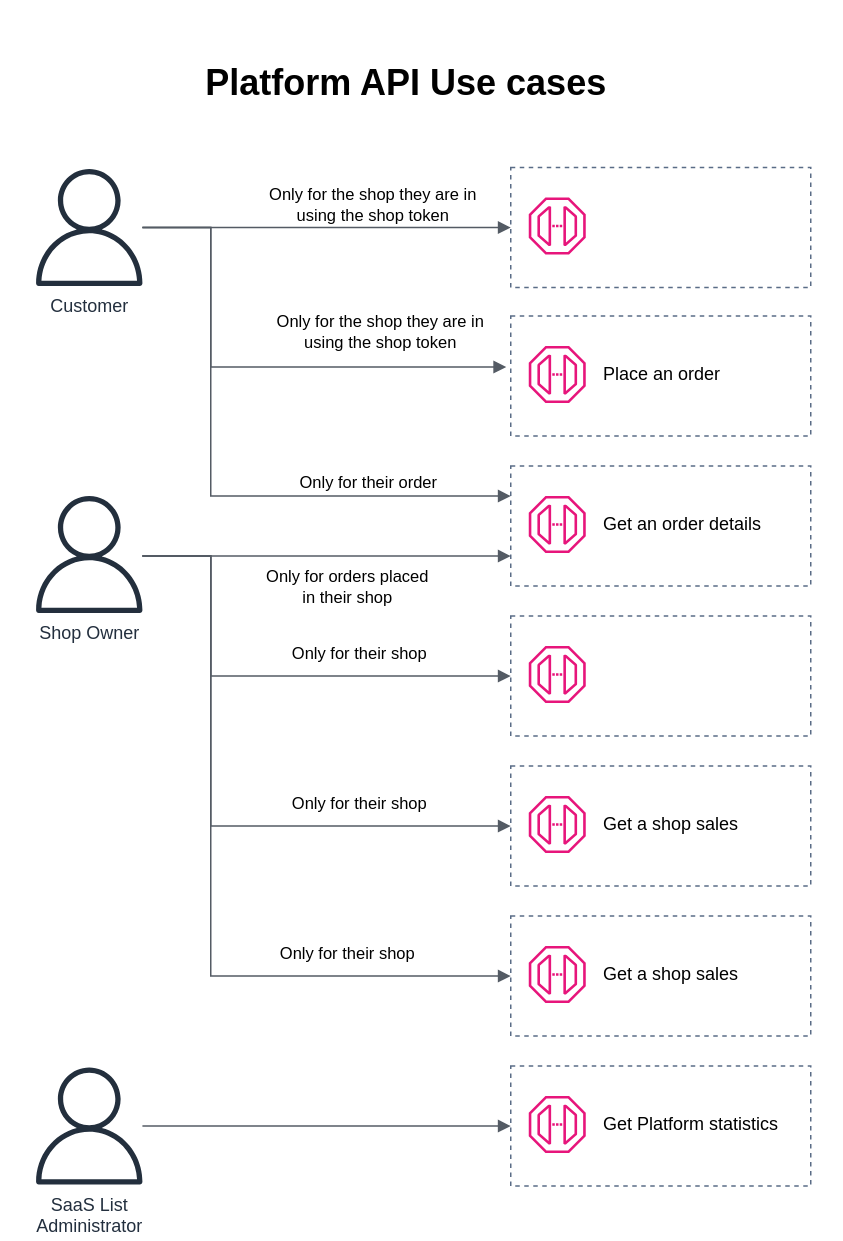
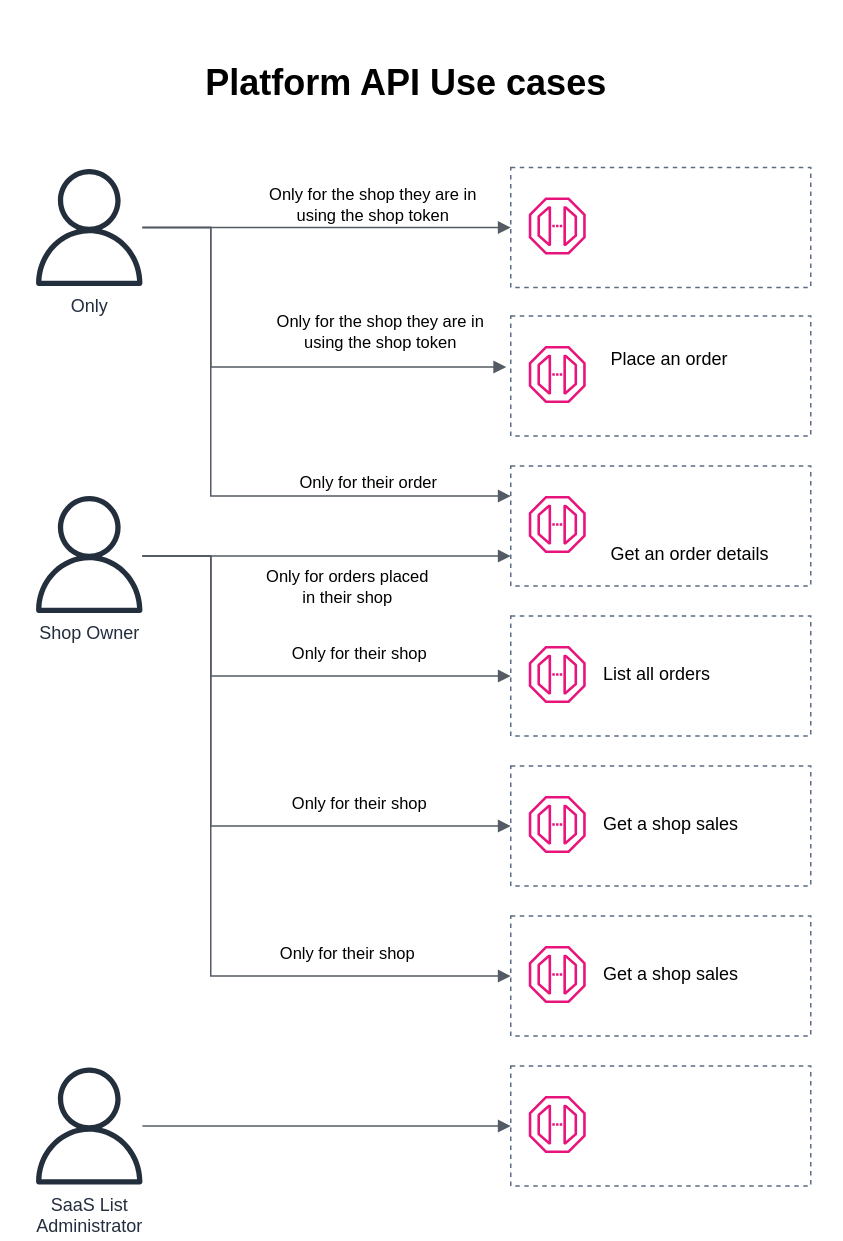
(90, 307) -> (90, 307)
(691, 374) -> (698, 359)
(691, 524) -> (698, 554)
none -> (691, 674)
(691, 1124) -> none
